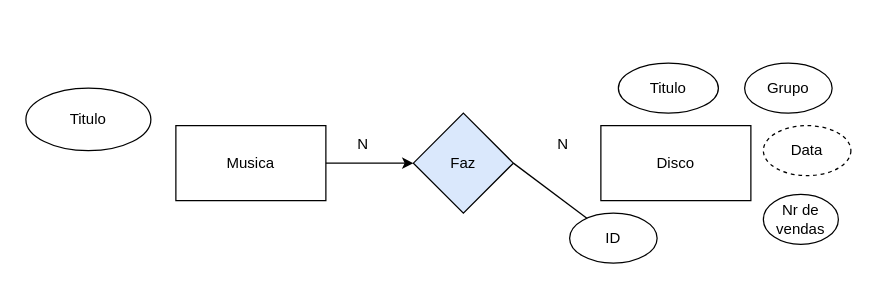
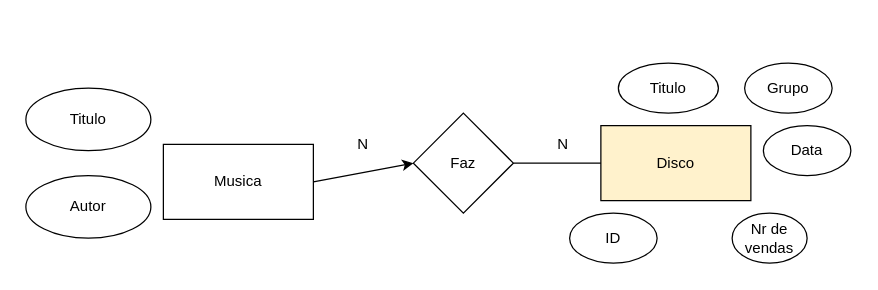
(807, 151) -> (807, 151)
(251, 163) -> (238, 182)
(463, 163) -> (463, 163)
(676, 163) -> (676, 163)
(549, 190) -> (556, 163)
none -> (88, 207)
(801, 219) -> (769, 238)
